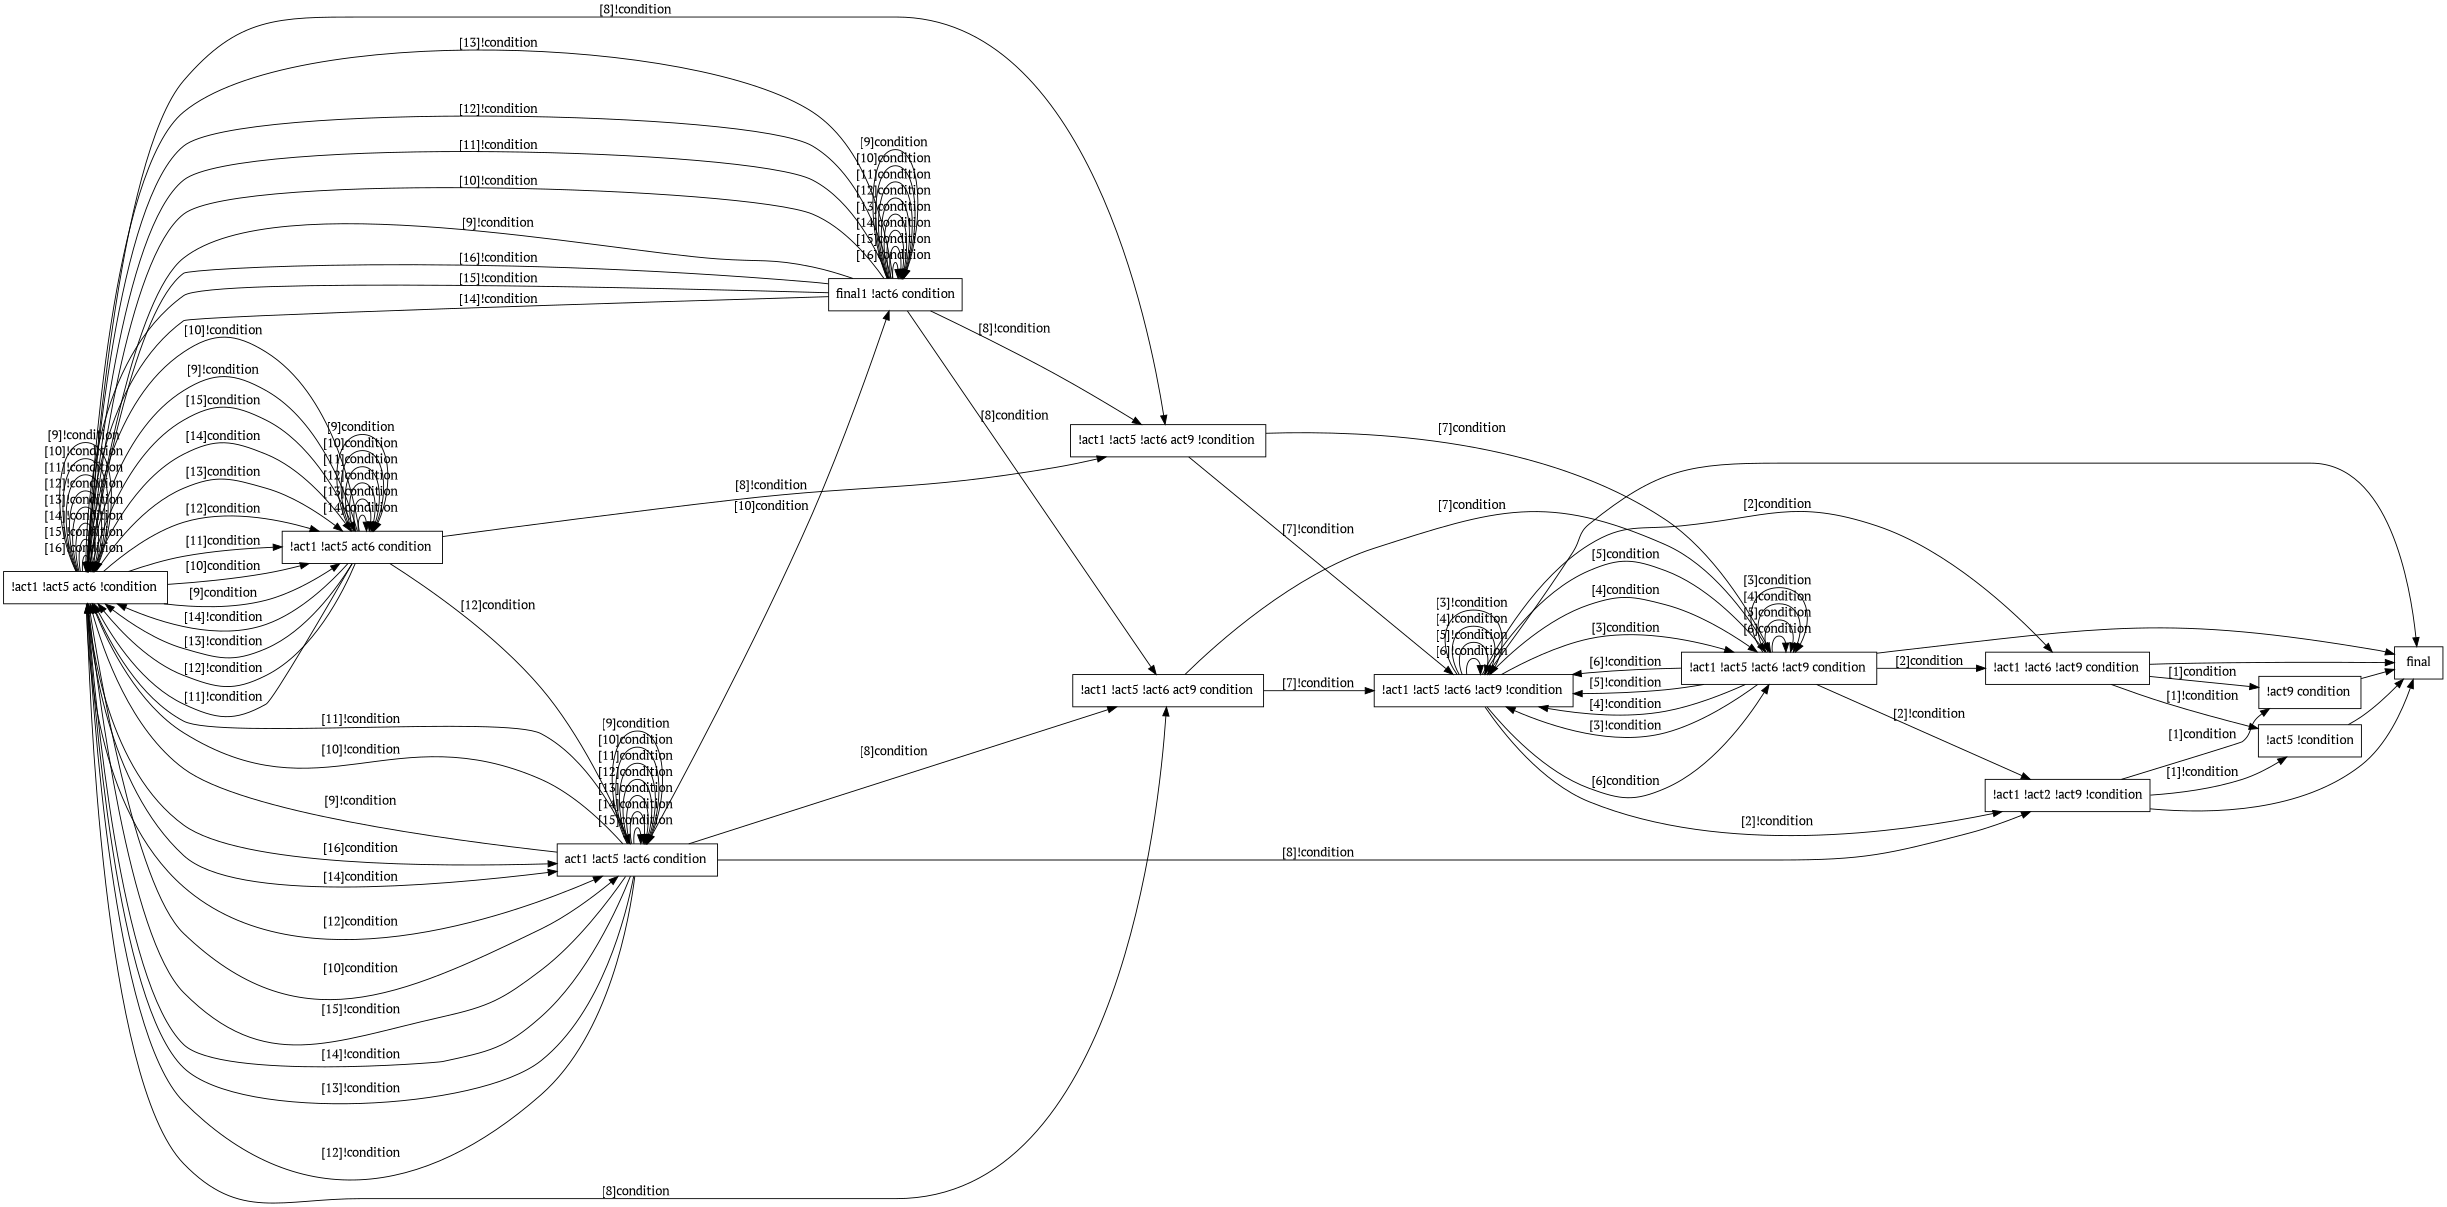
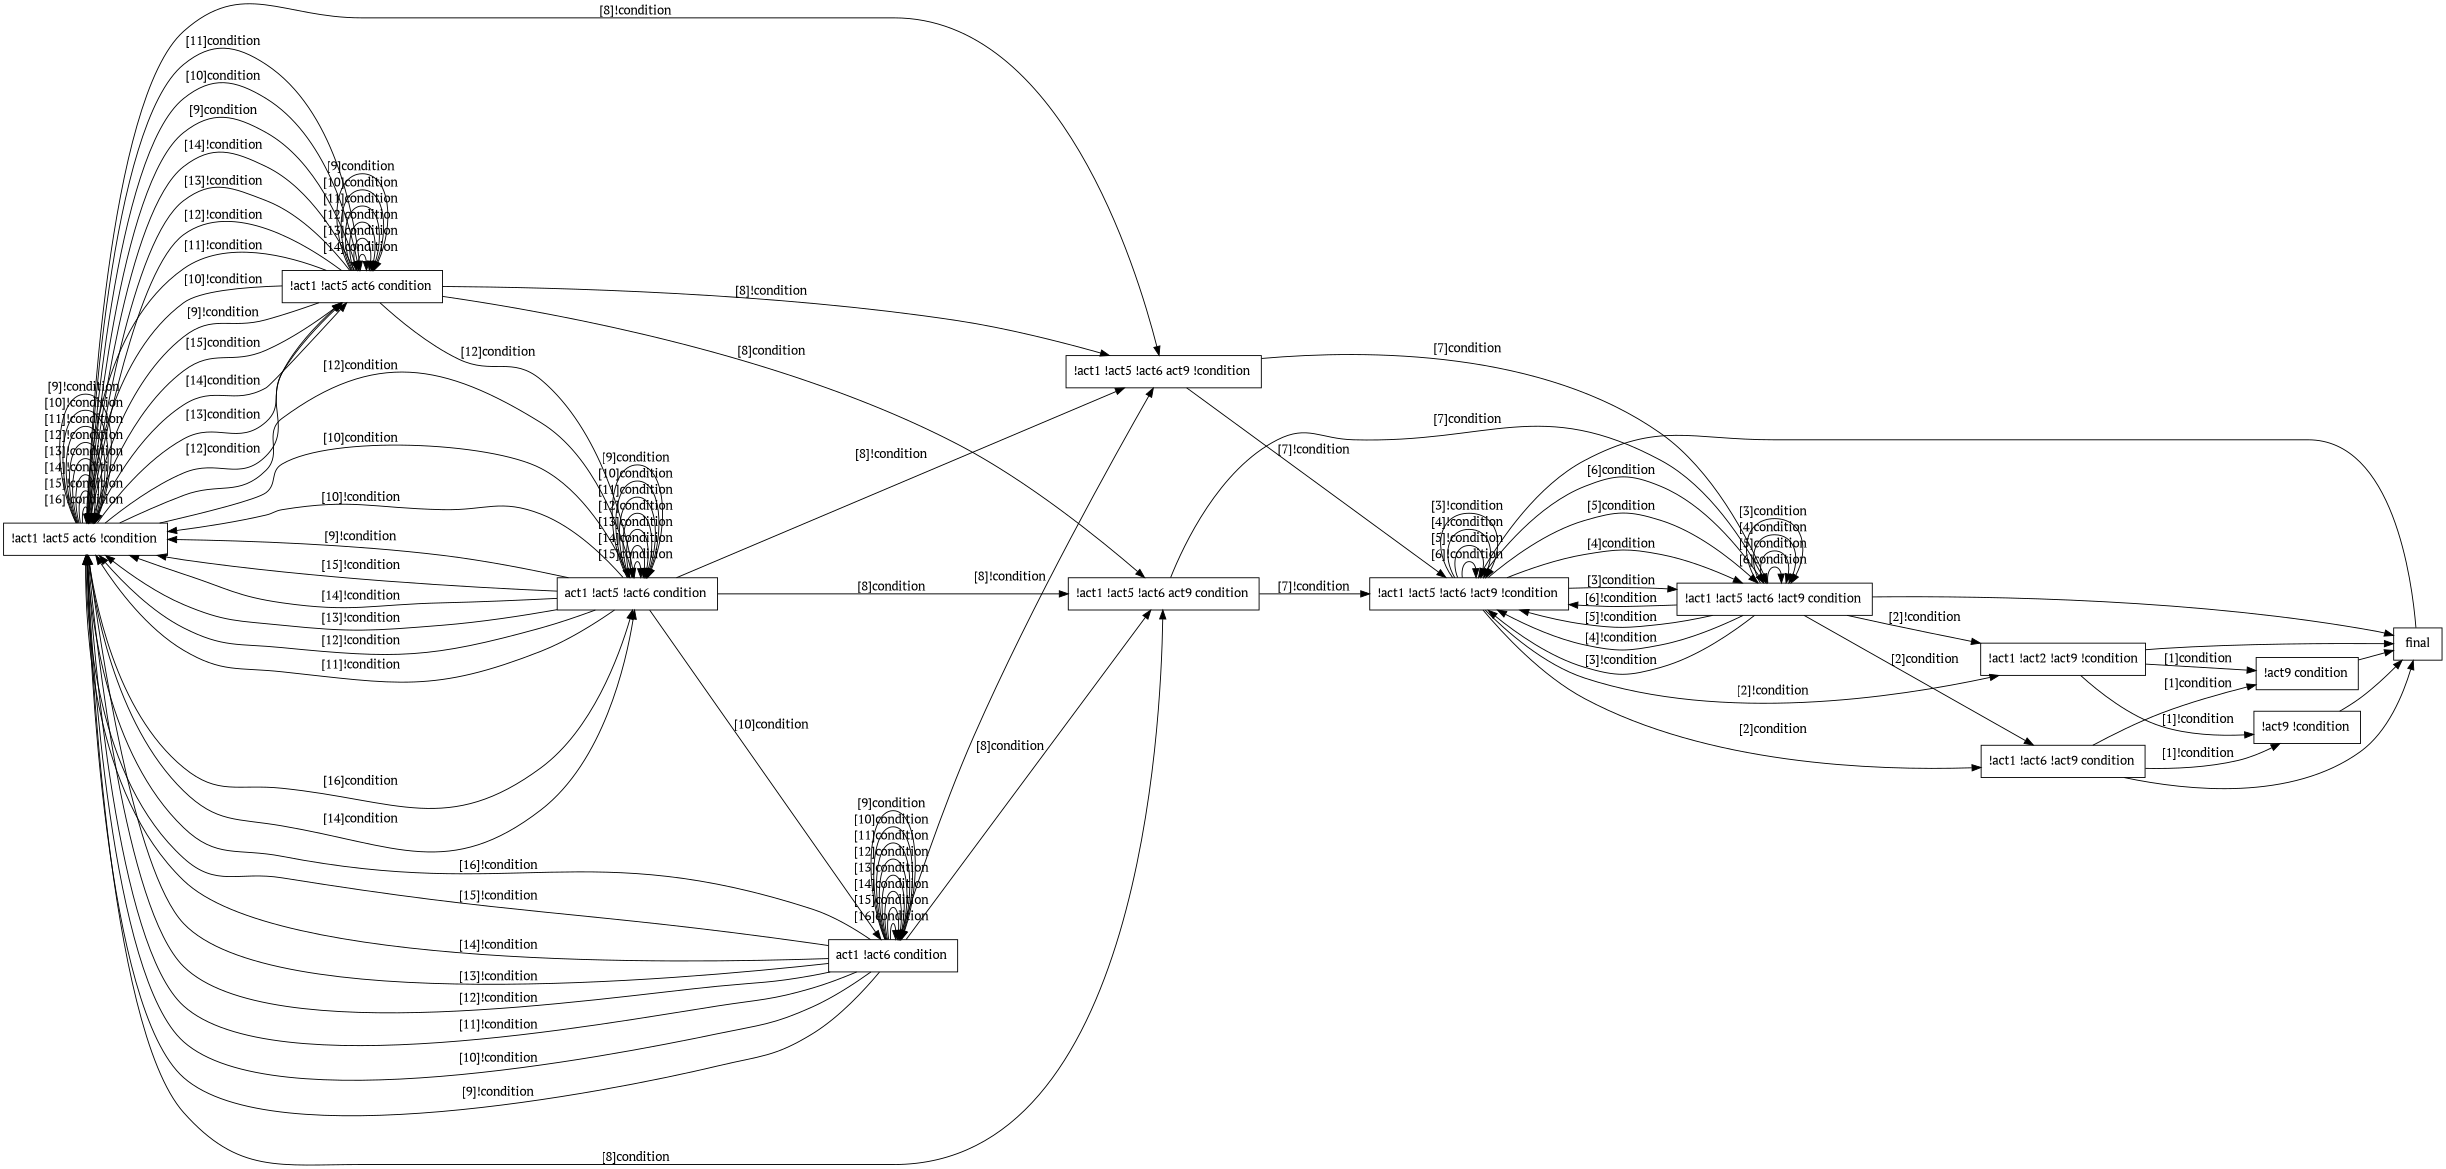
(895, 295) -> (893, 956)
none -> (812, 383)
(1962, 463) -> (1986, 440)
(2310, 741) -> (2307, 727)
(1373, 860) -> (896, 485)
